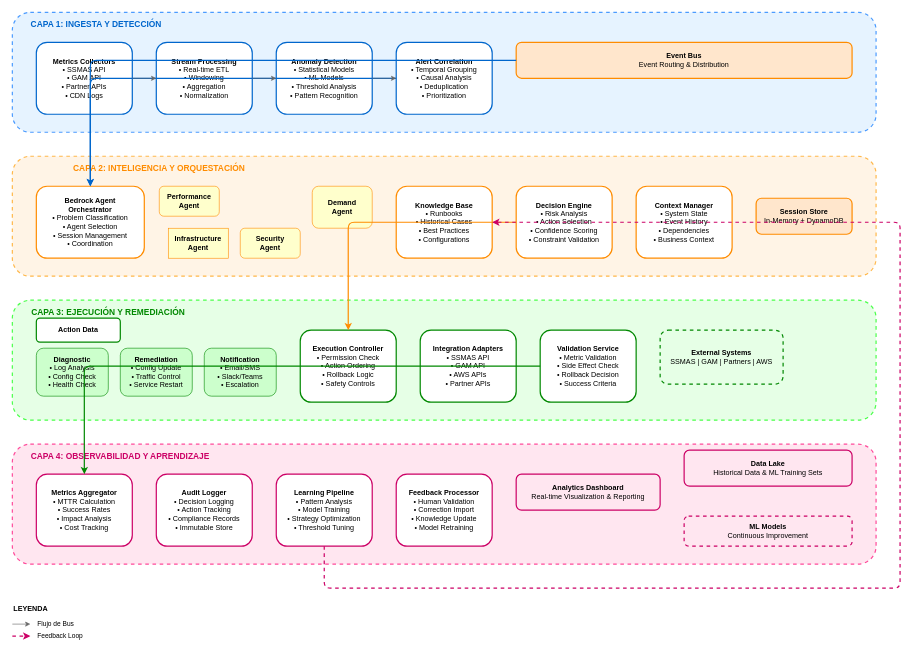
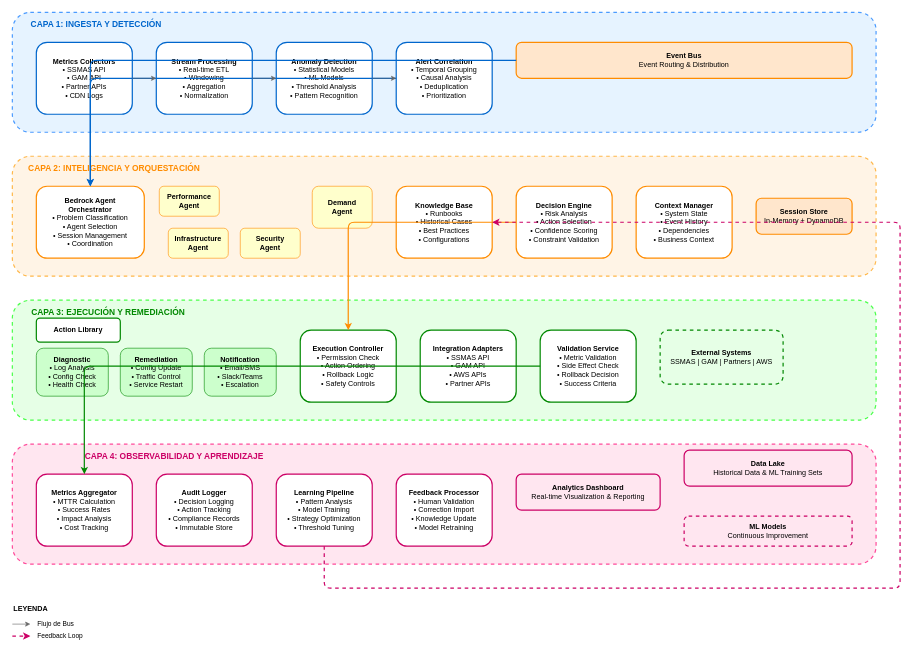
(159, 168) -> (114, 168)
(198, 243) -> (198, 243)
(78, 330) -> (78, 330)
(120, 456) -> (174, 456)
